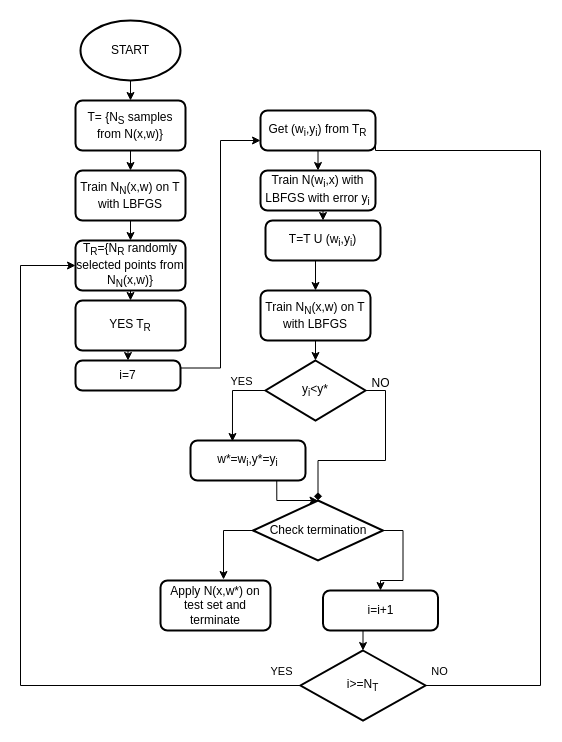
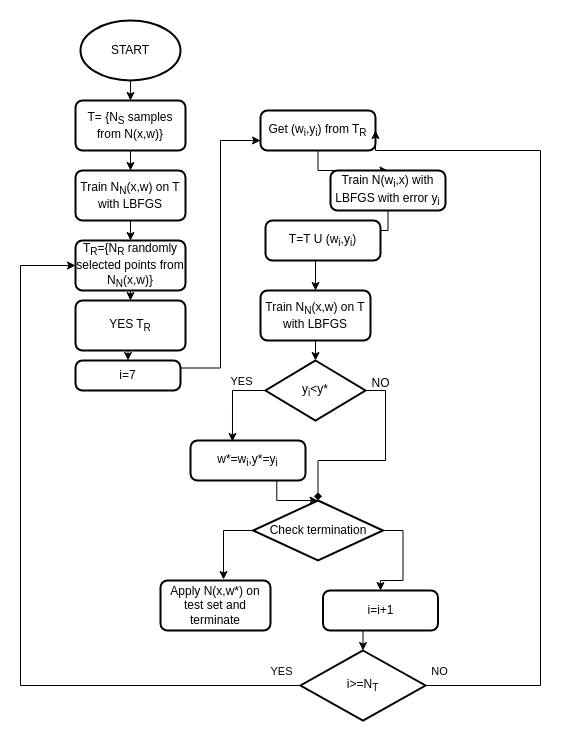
(376, 138) -> (376, 139)
(318, 191) -> (388, 191)
